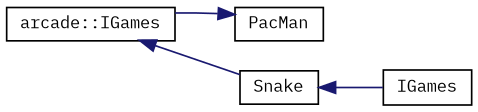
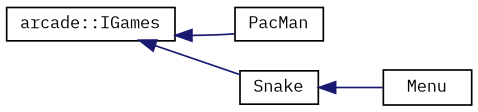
(197, 13) -> (214, 35)
(428, 88) -> (428, 88)
